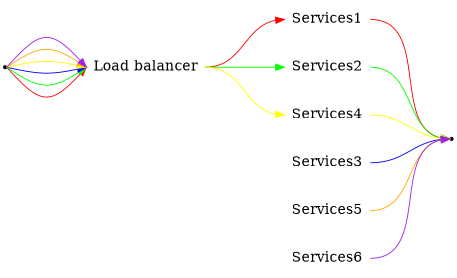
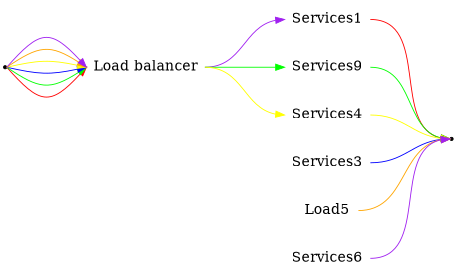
(242, 47) -> (242, 47)
(327, 67) -> (327, 67)
(327, 211) -> (327, 211)
